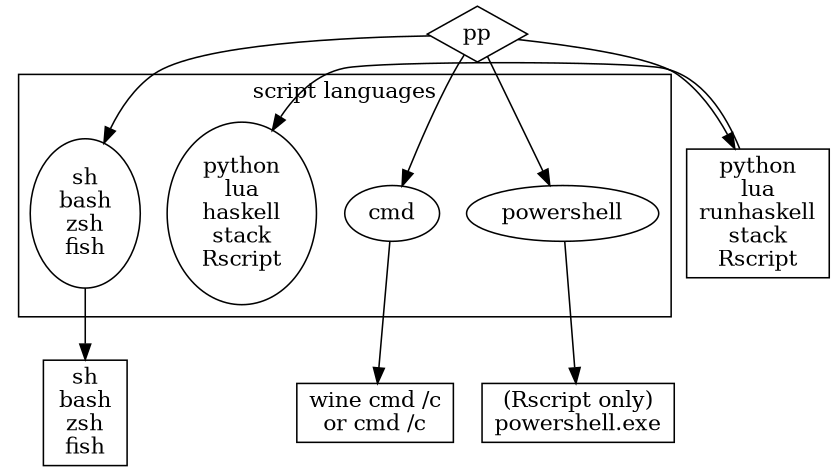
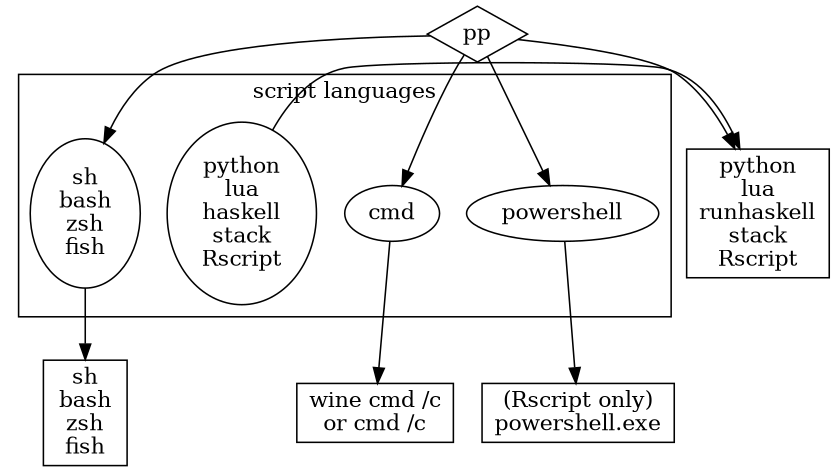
(521, 63) -> (505, 63)
